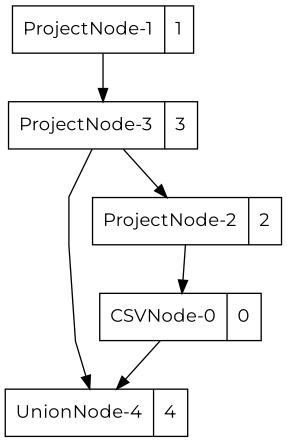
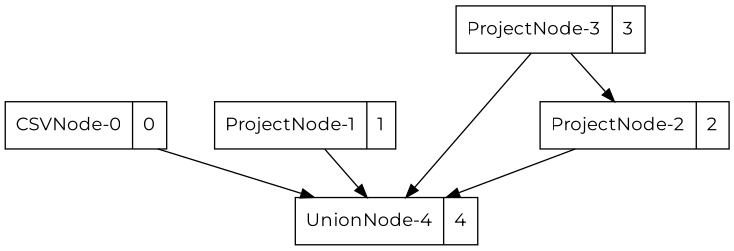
(103, 71) -> (342, 168)
(184, 263) -> (517, 171)
